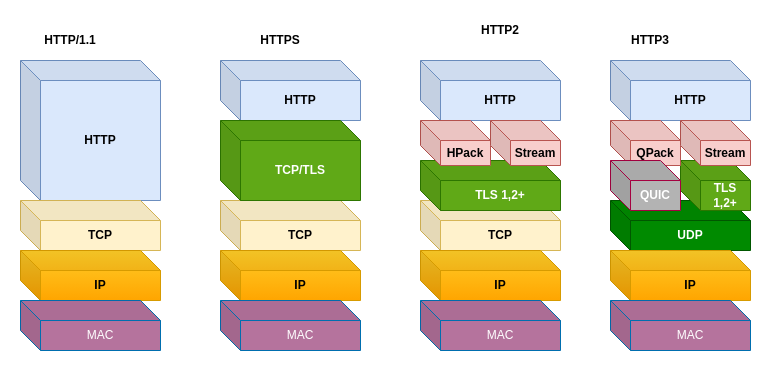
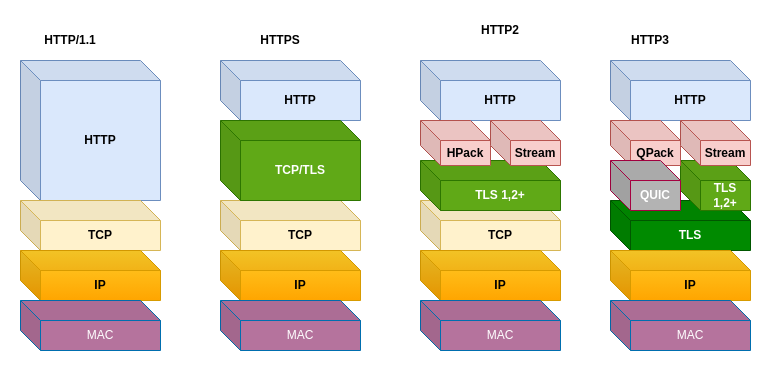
(691, 236) -> (691, 236)
